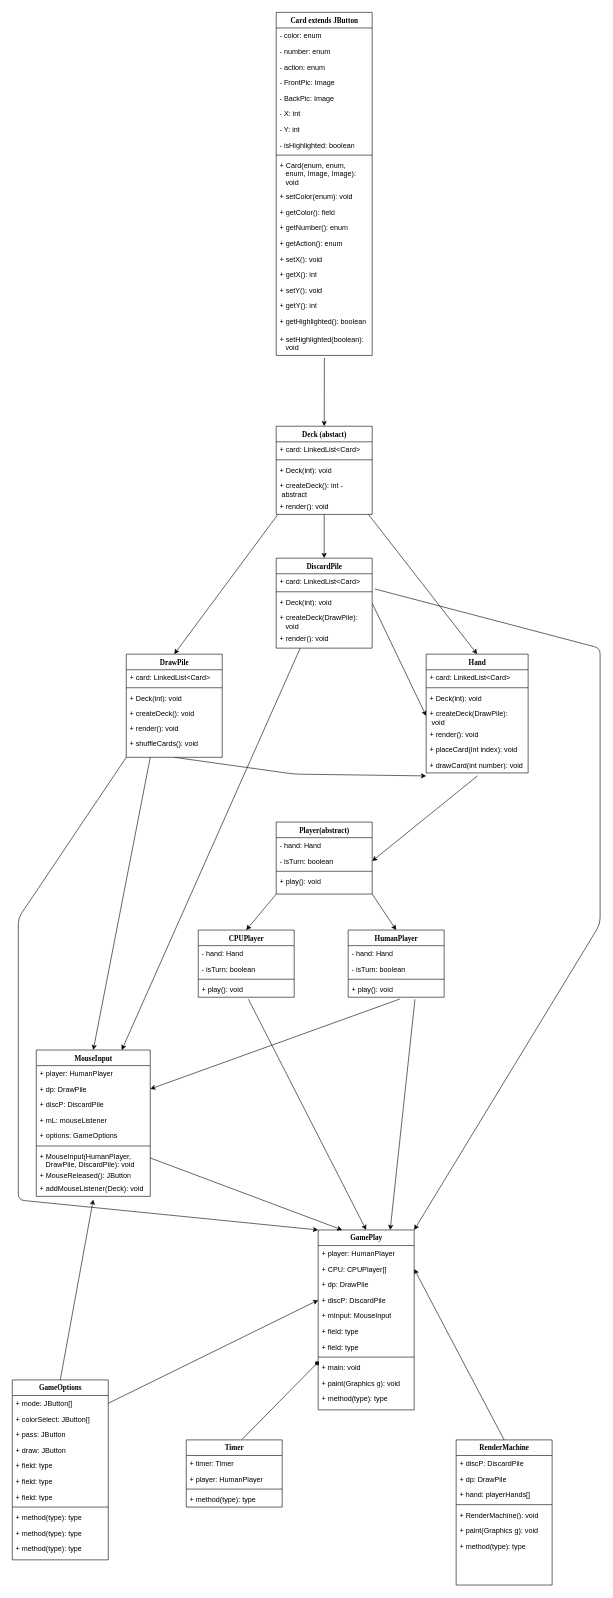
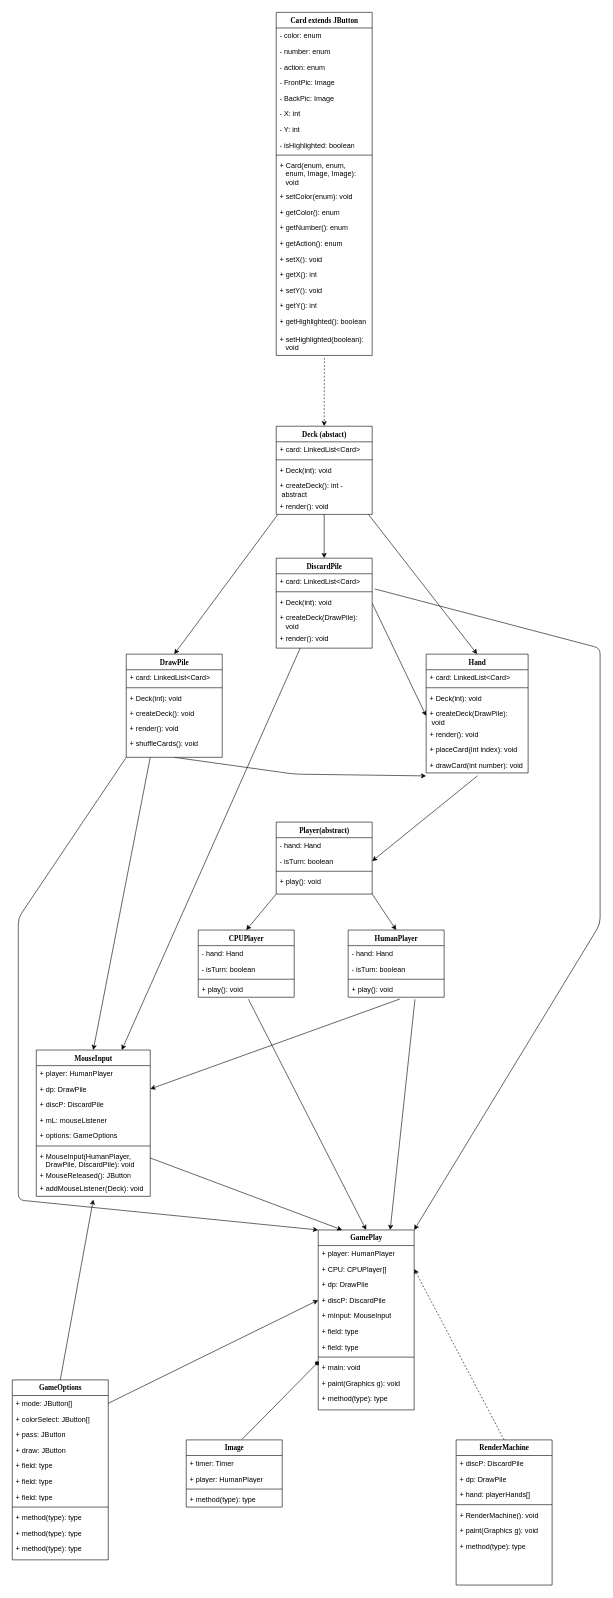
(313, 213) -> (312, 213)
(324, 390) -> (324, 390)
(459, 1355) -> (459, 1355)
(235, 1449) -> (235, 1449)
